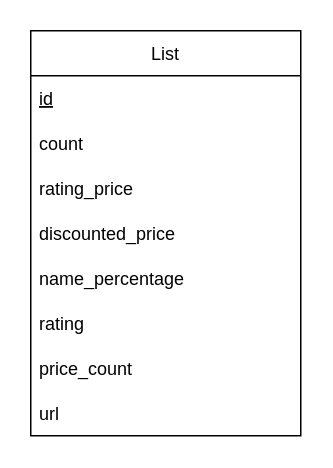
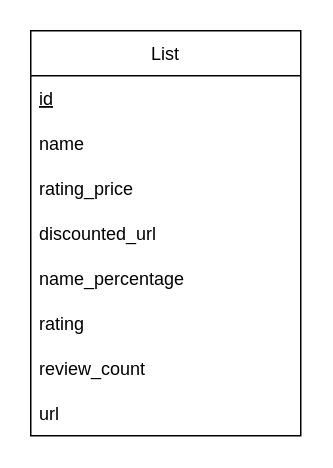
(64, 144) -> (59, 144)
(115, 234) -> (105, 234)
(92, 369) -> (97, 369)
